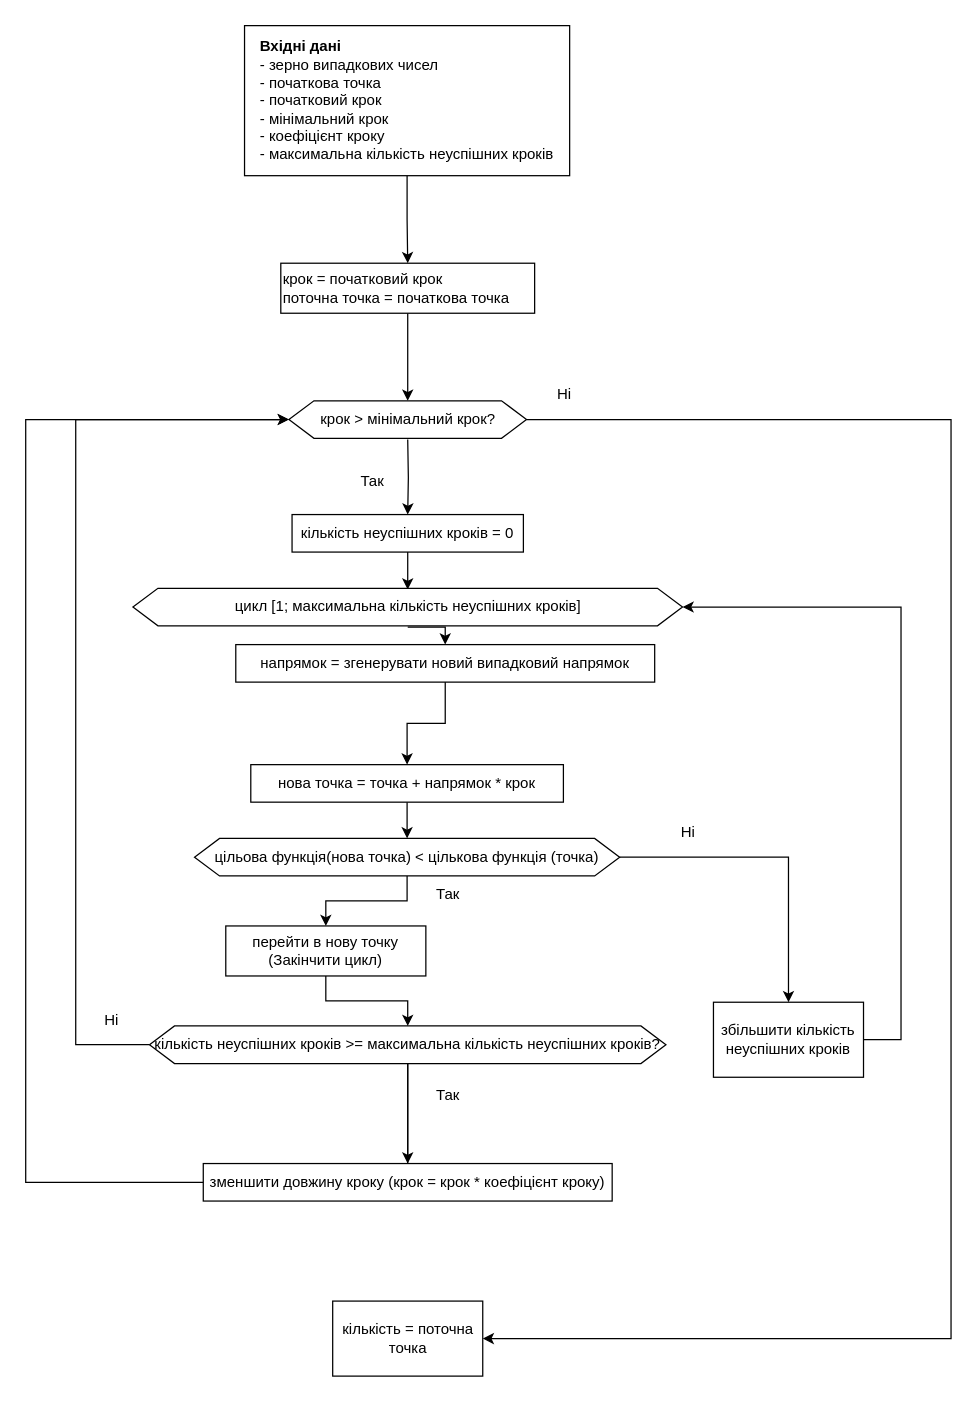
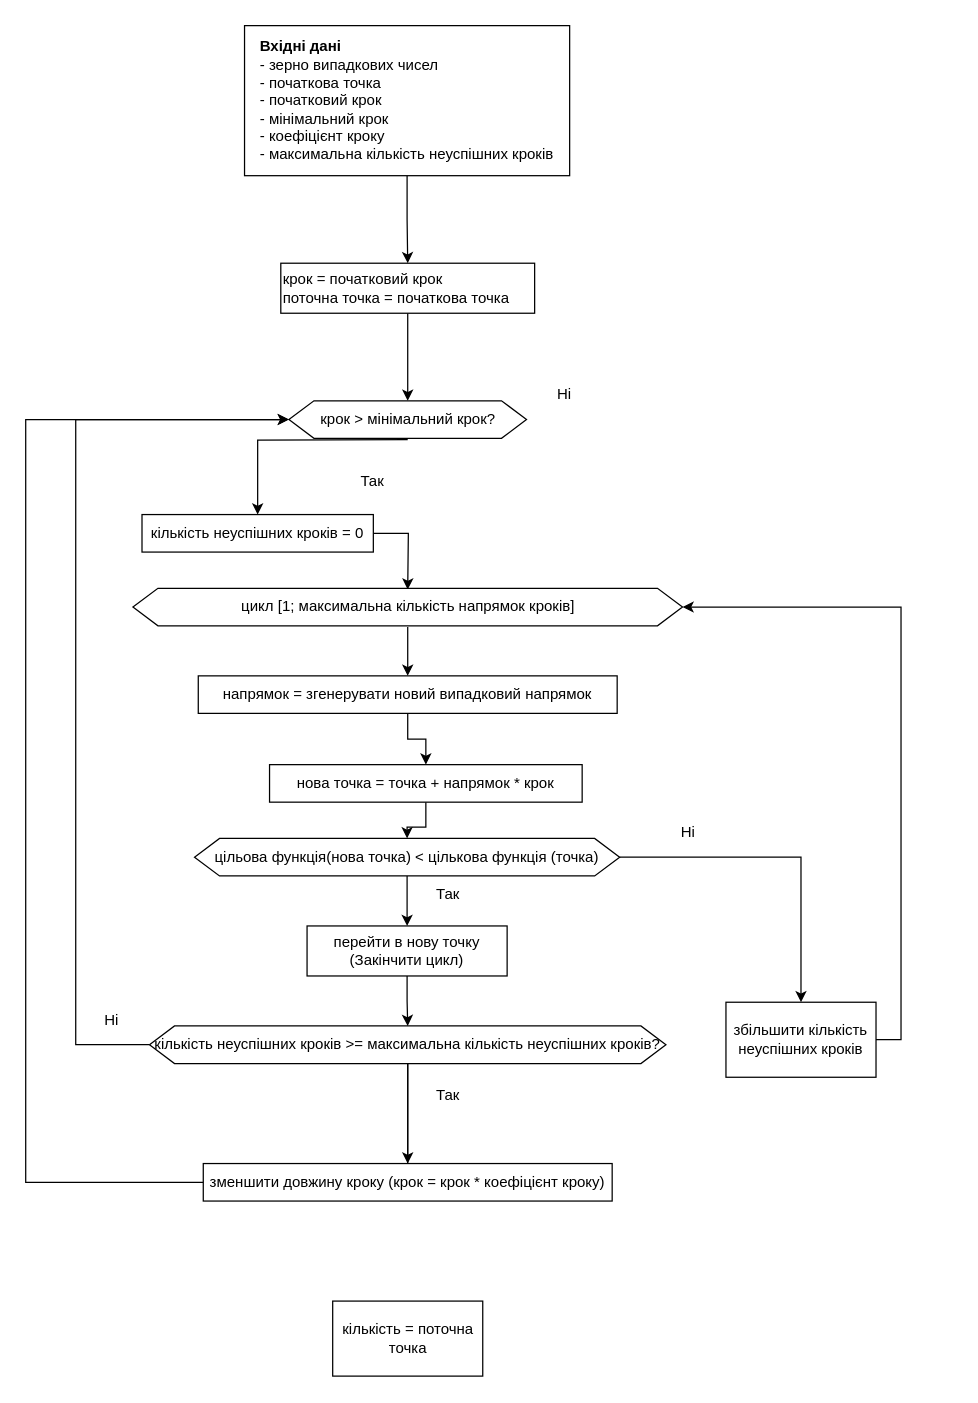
(408, 533) -> (258, 533)
(408, 607) -> (408, 607)
(445, 663) -> (408, 694)
(407, 783) -> (426, 783)
(951, 897) -> none
(326, 951) -> (407, 951)
(788, 1039) -> (801, 1039)
